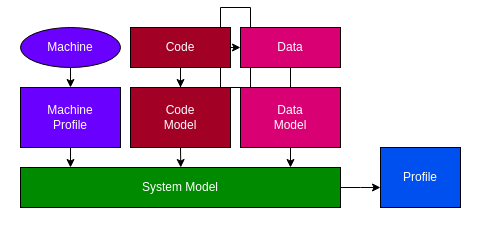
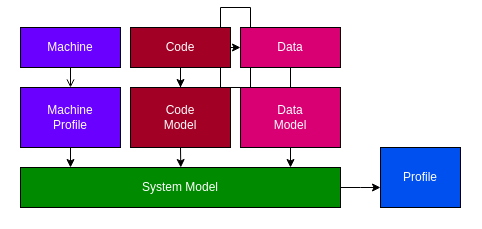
(71, 48) -> (71, 48)
(71, 79) -> (71, 81)
